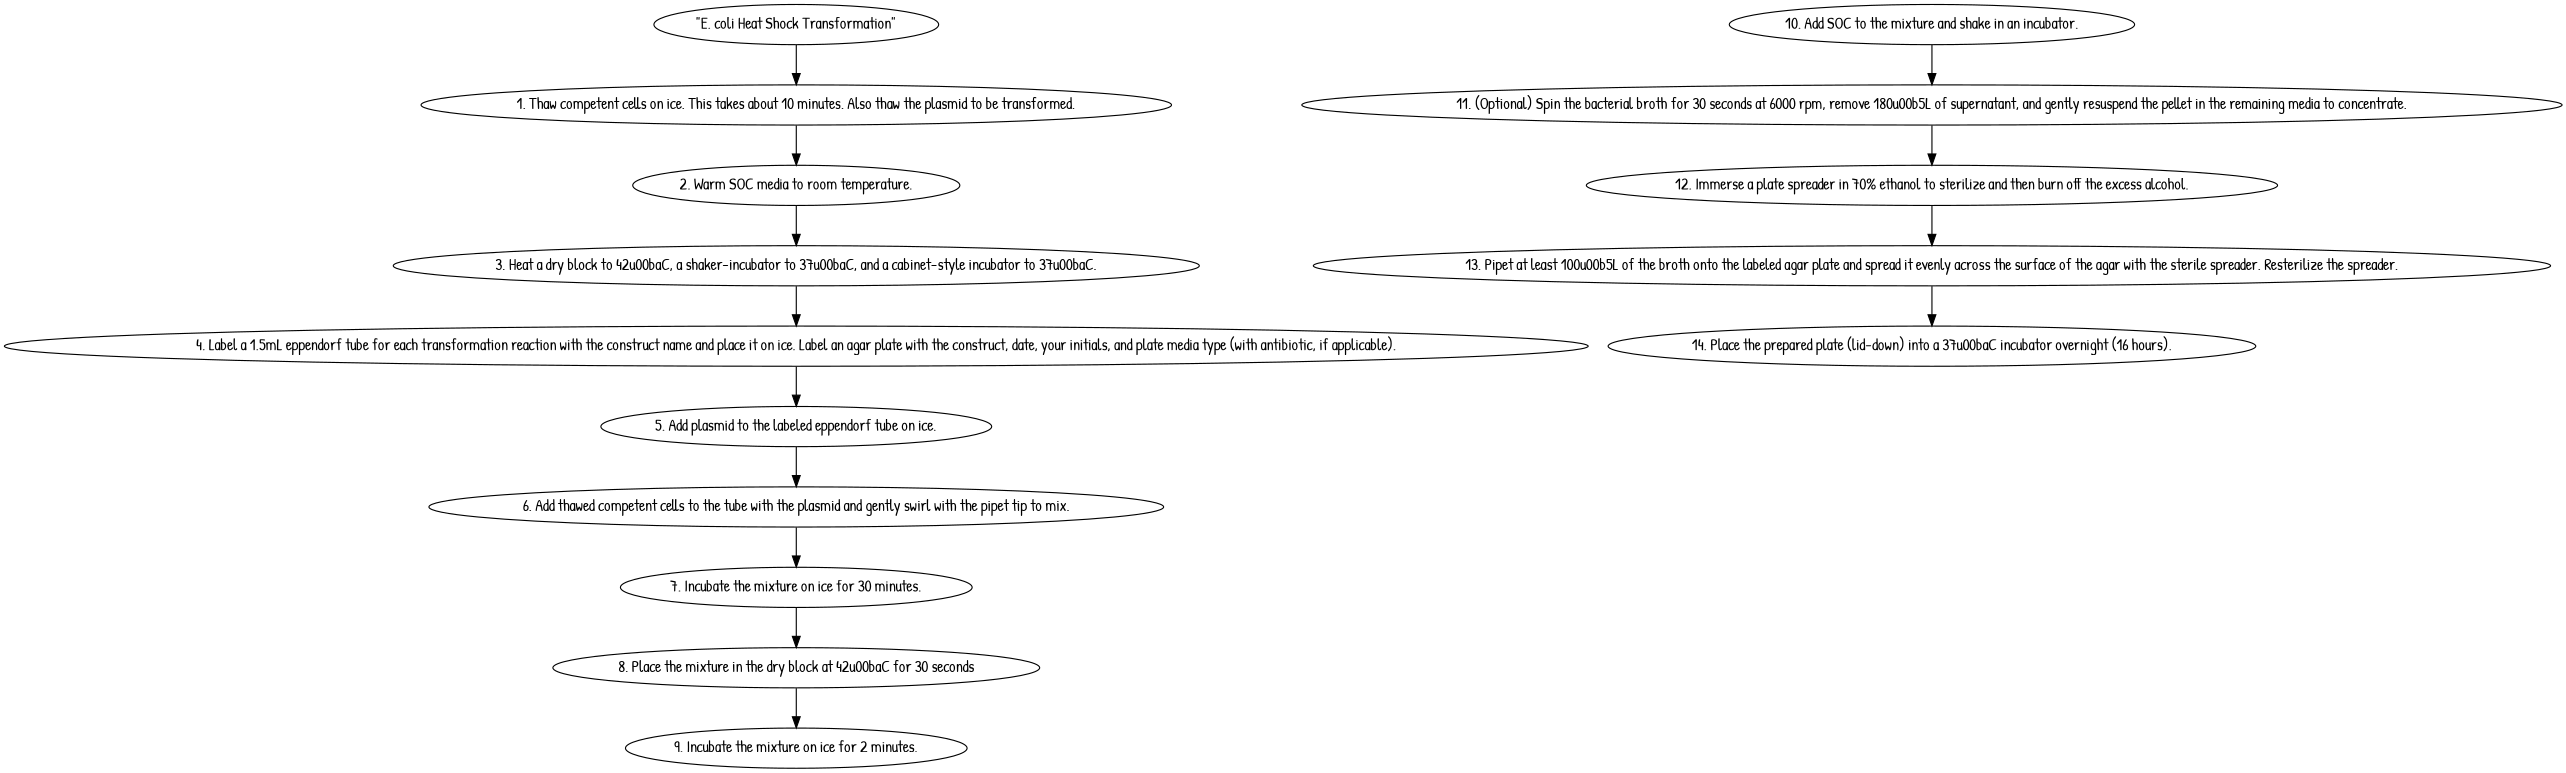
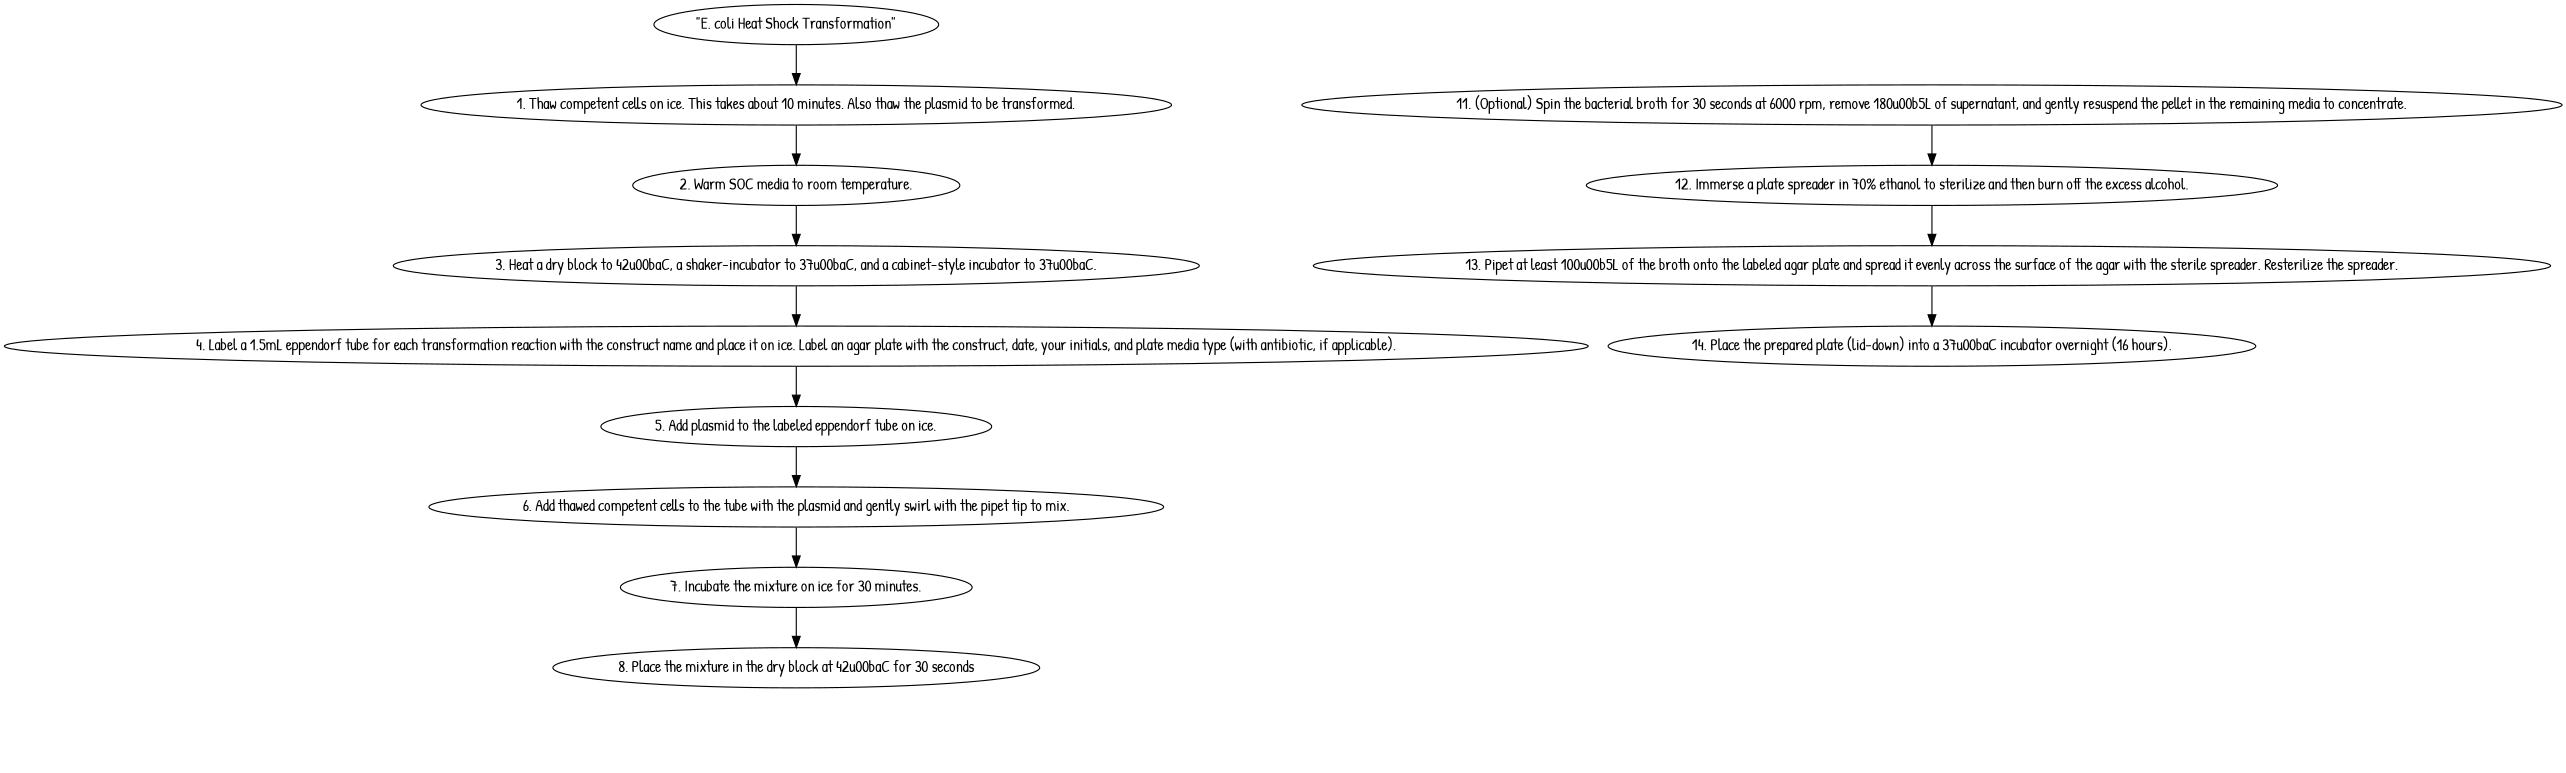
(1932, 25) -> none
(796, 748) -> none
